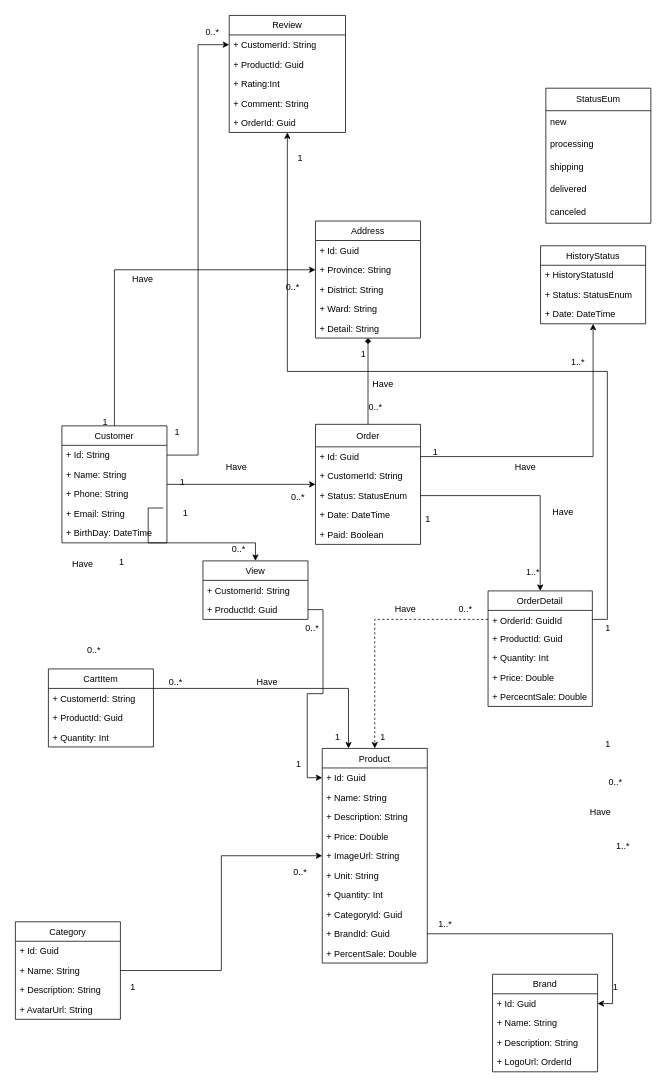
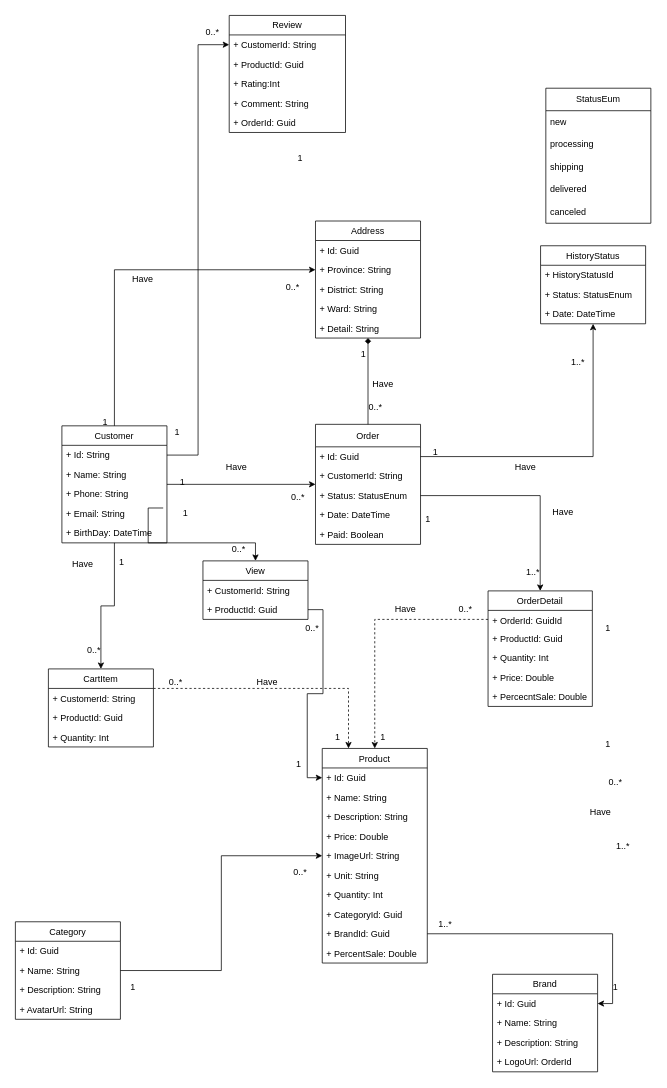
(462, 371) -> none
none -> (114, 575)
(278, 688) -> (278, 688)
